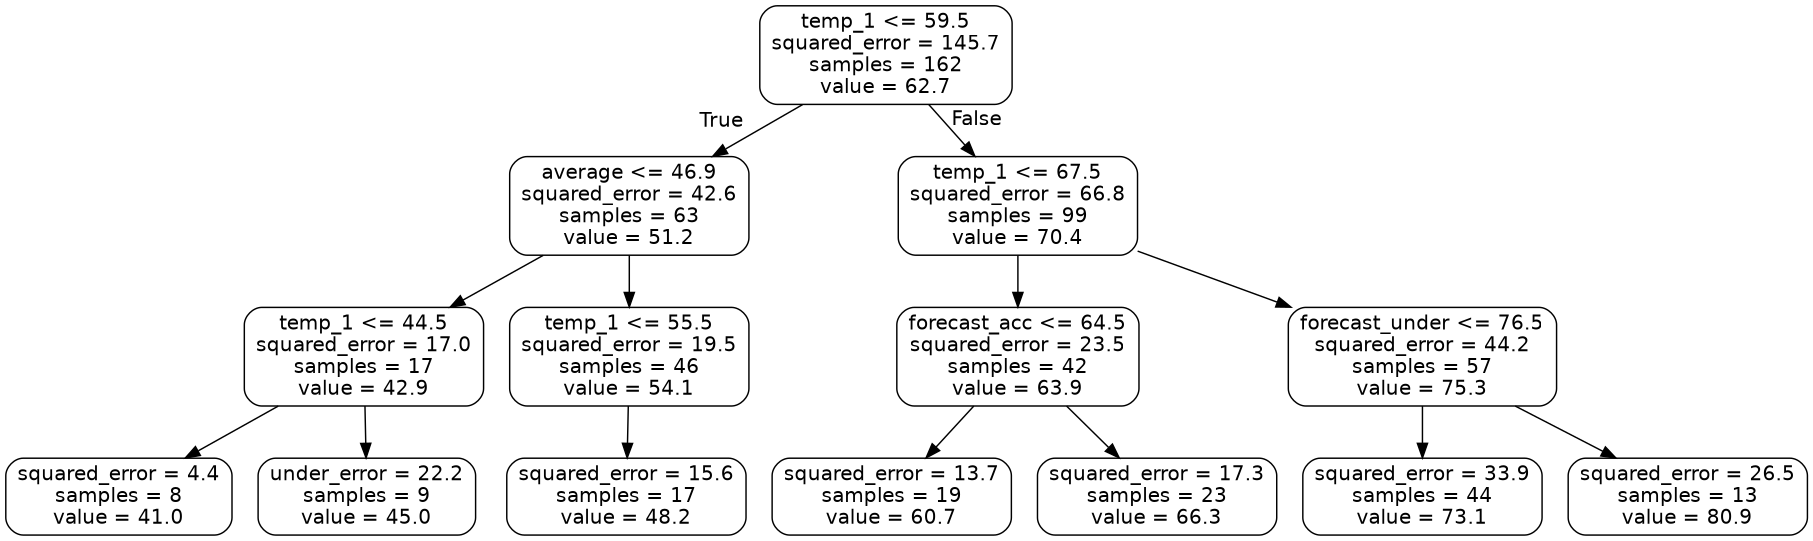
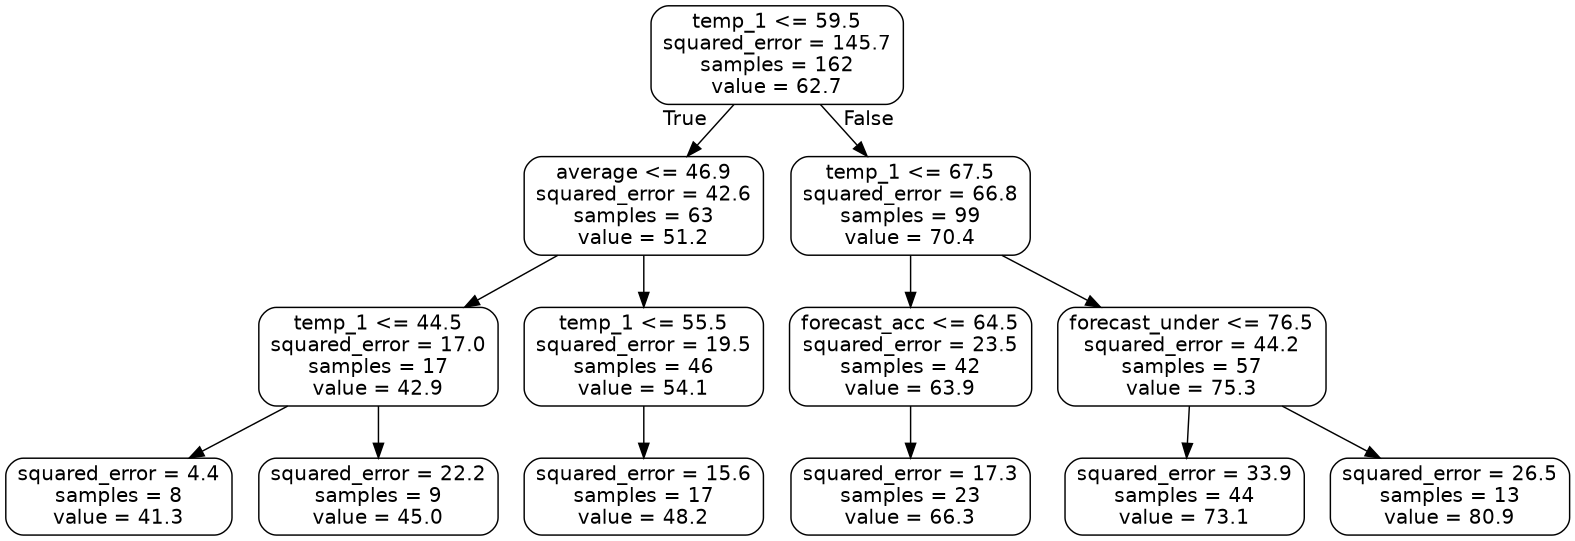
(119, 497) -> (119, 497)
(367, 497) -> (378, 497)
(892, 497) -> none
